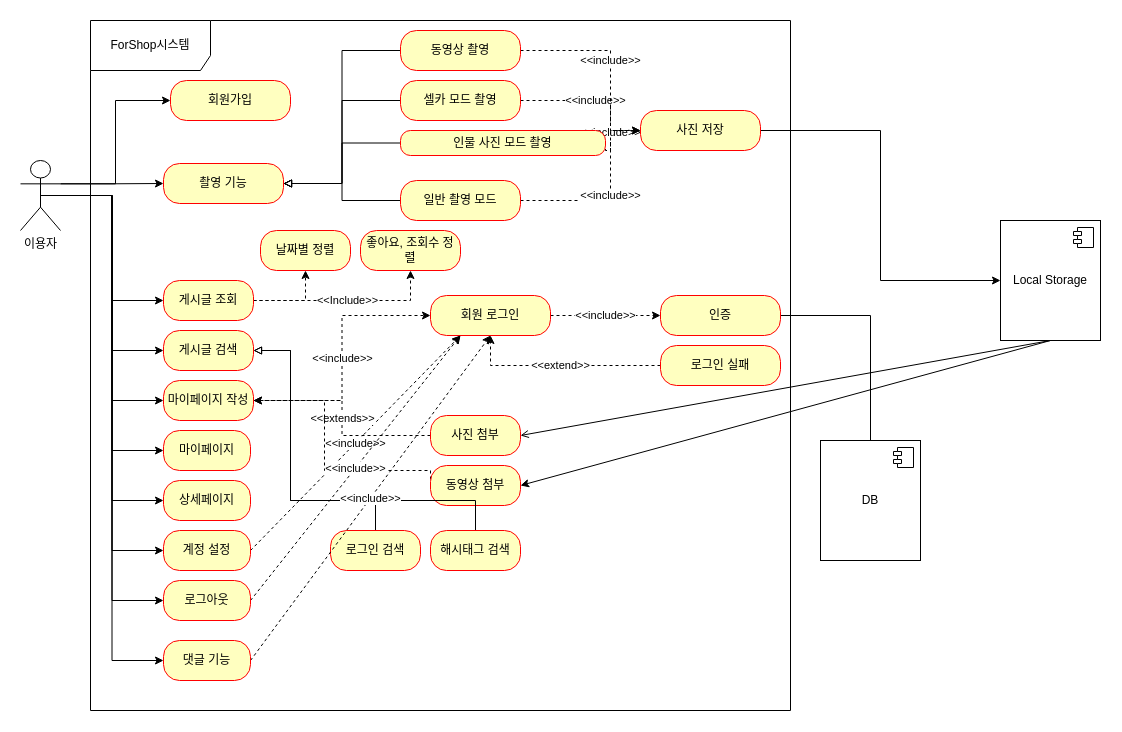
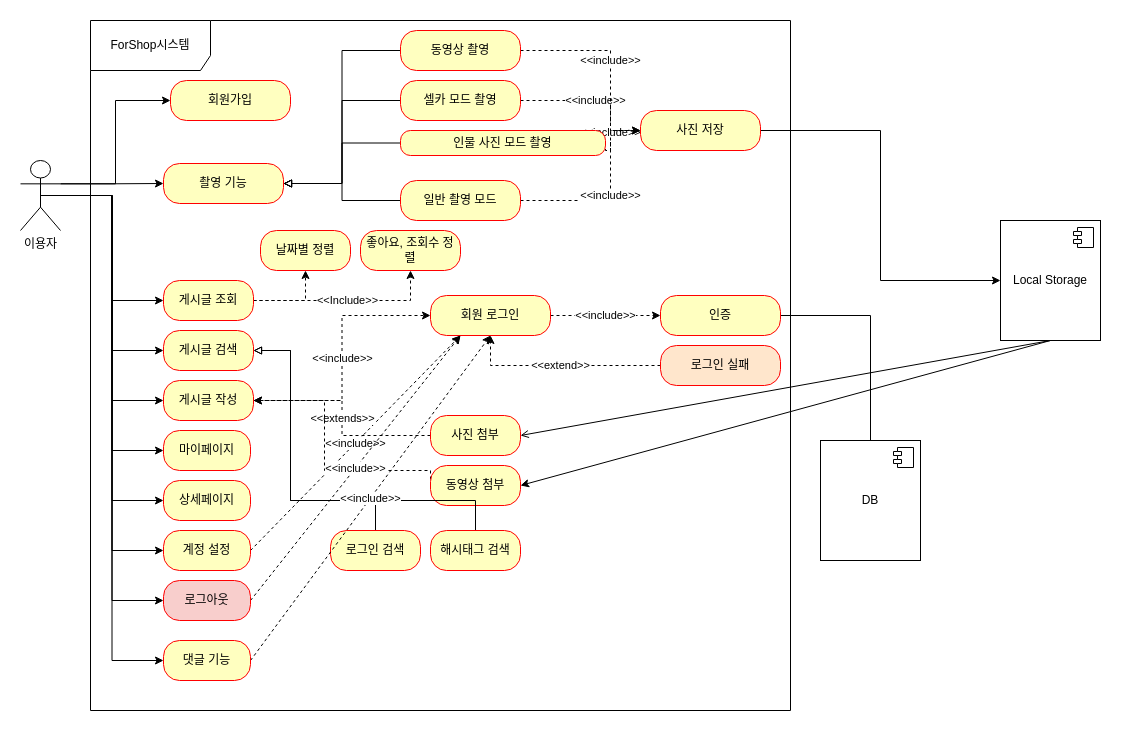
(721, 366) -> (721, 366)
(209, 401) -> (209, 401)
(207, 601) -> (207, 601)
